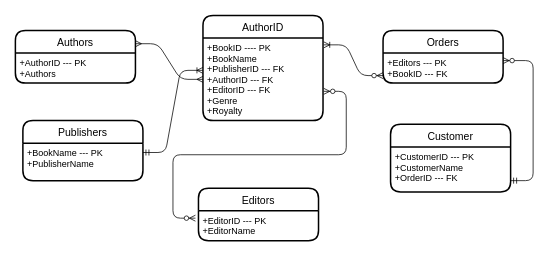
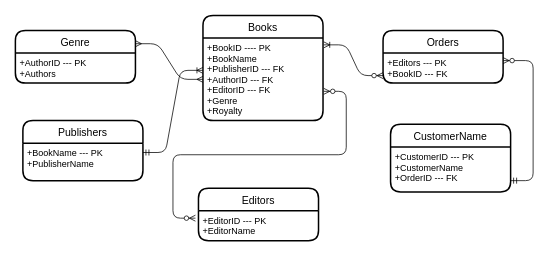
(263, 27) -> (263, 27)
(75, 42) -> (75, 42)
(450, 136) -> (450, 136)
